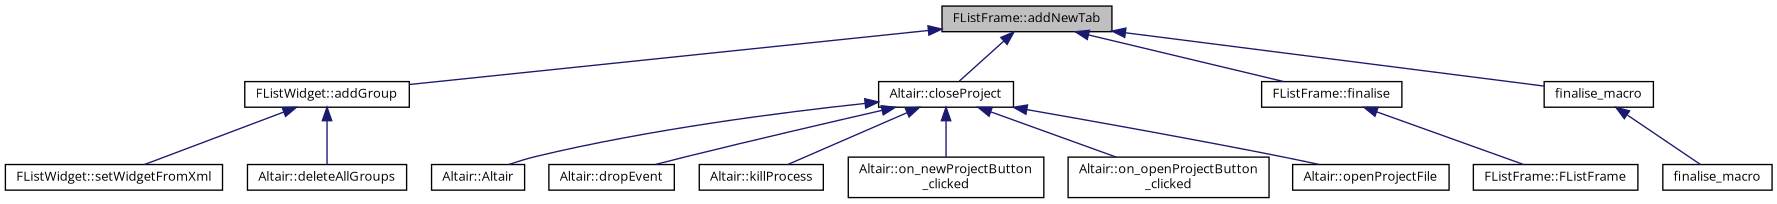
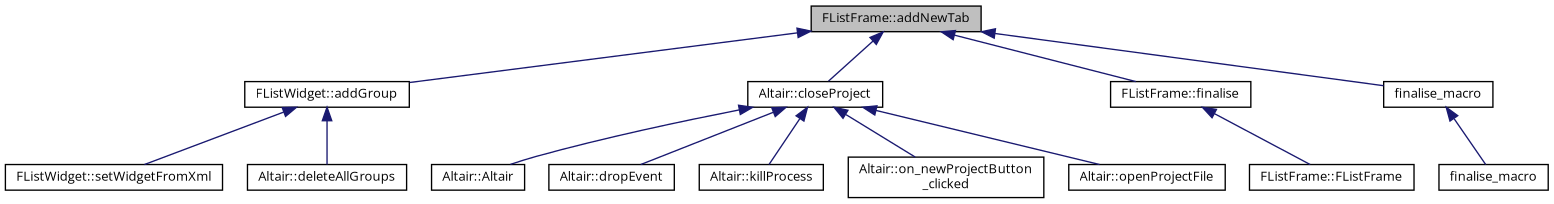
(1169, 177) -> none
